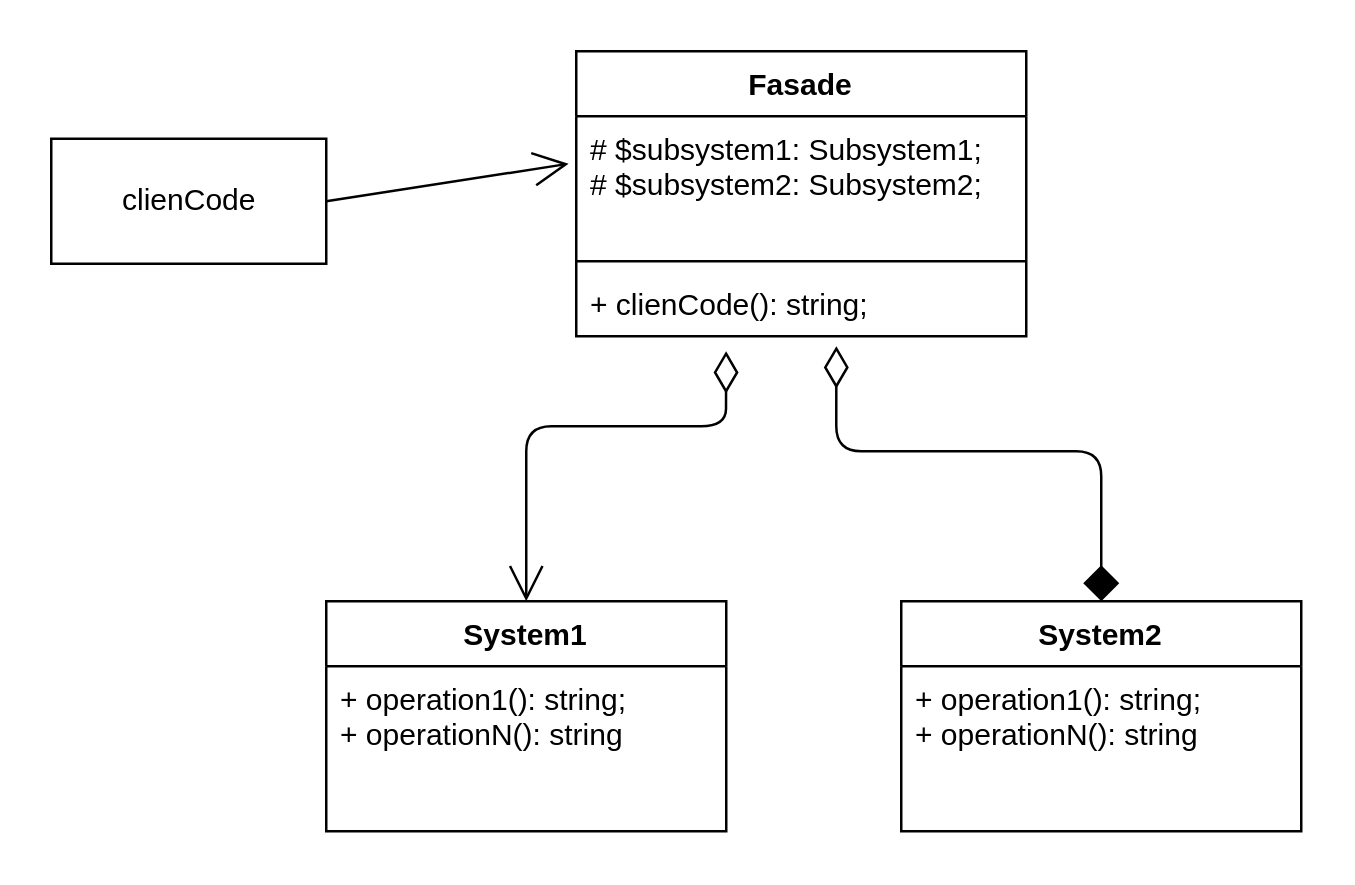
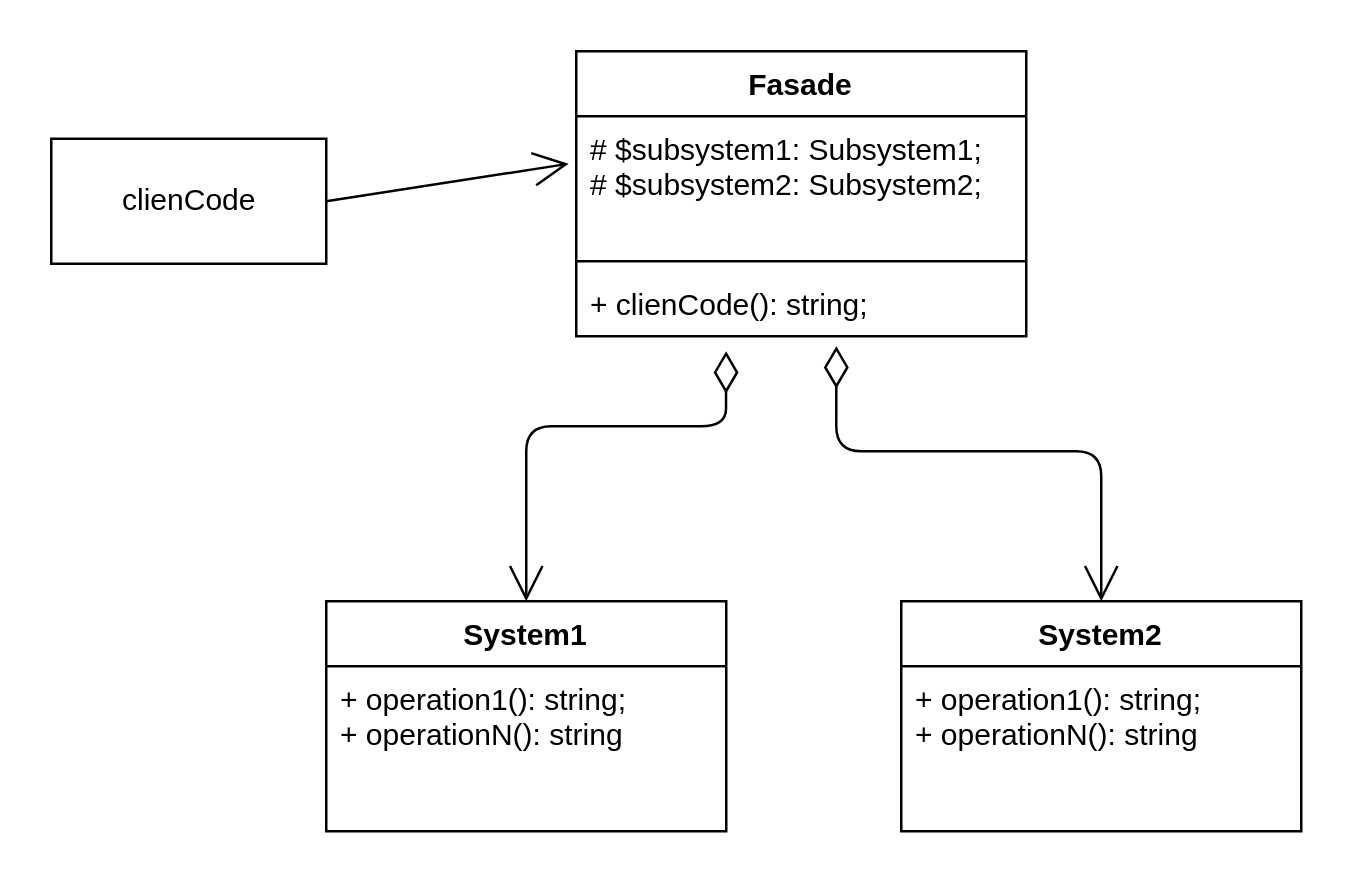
(1101, 566) -> (1101, 580)
